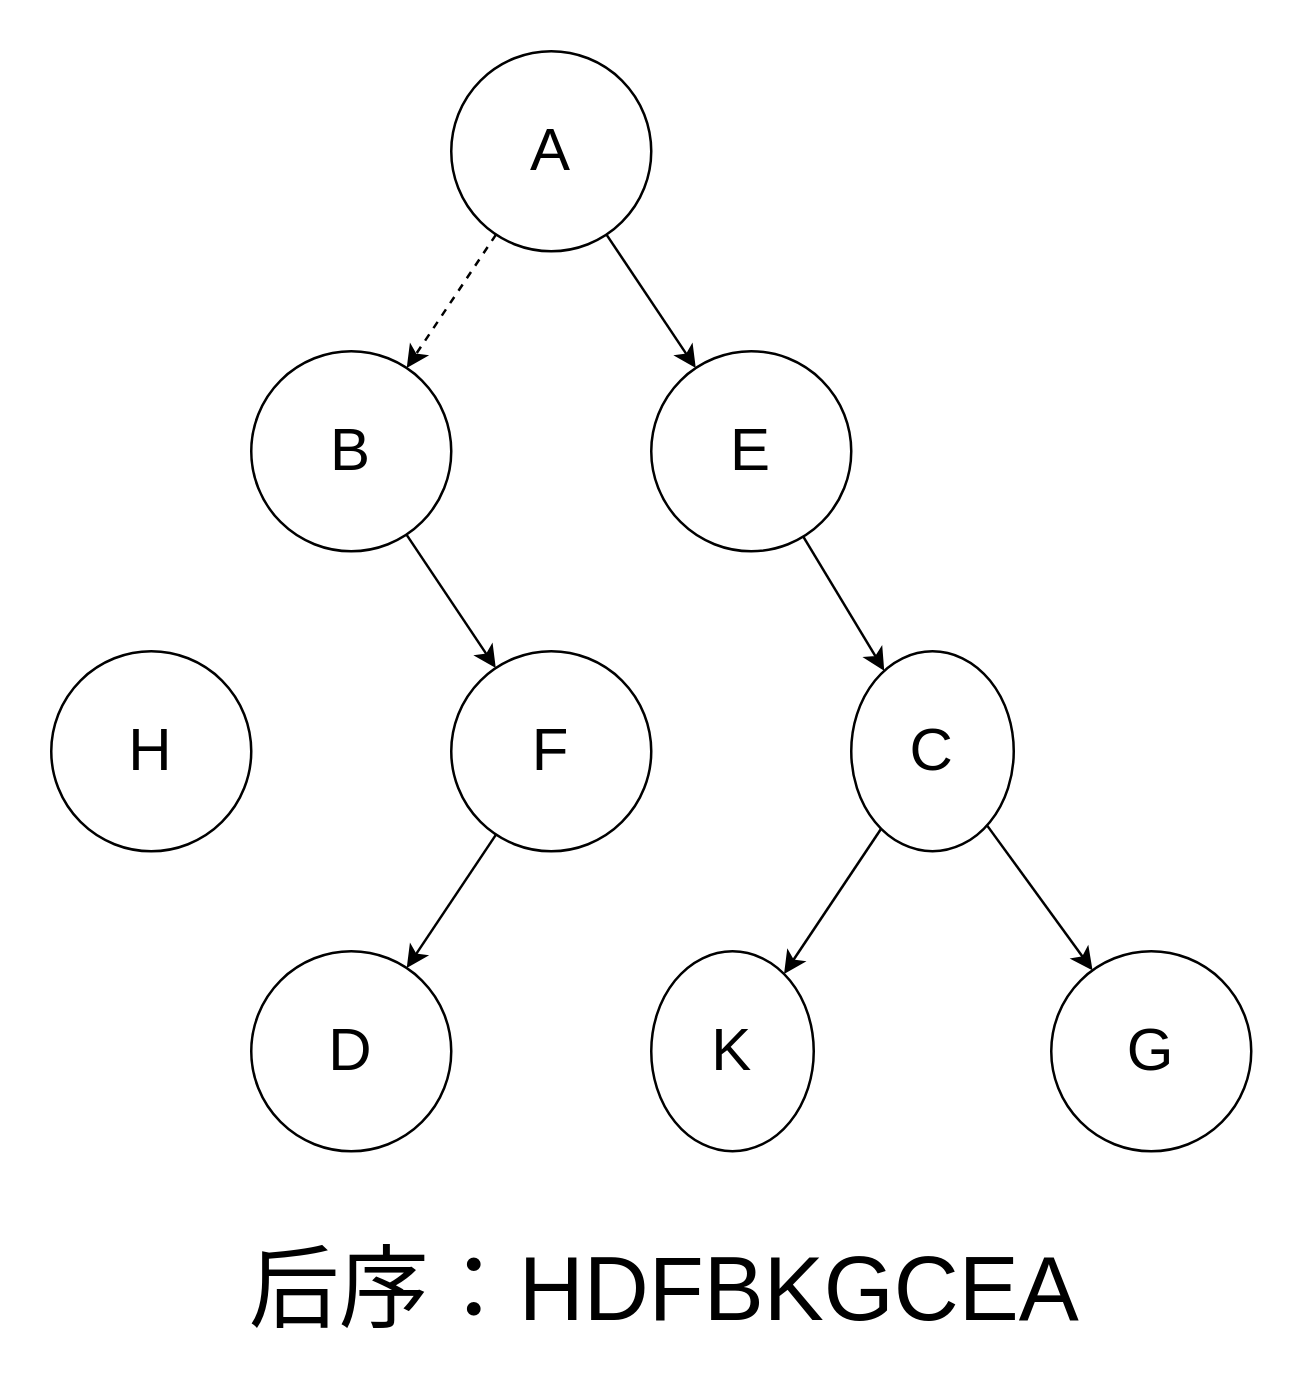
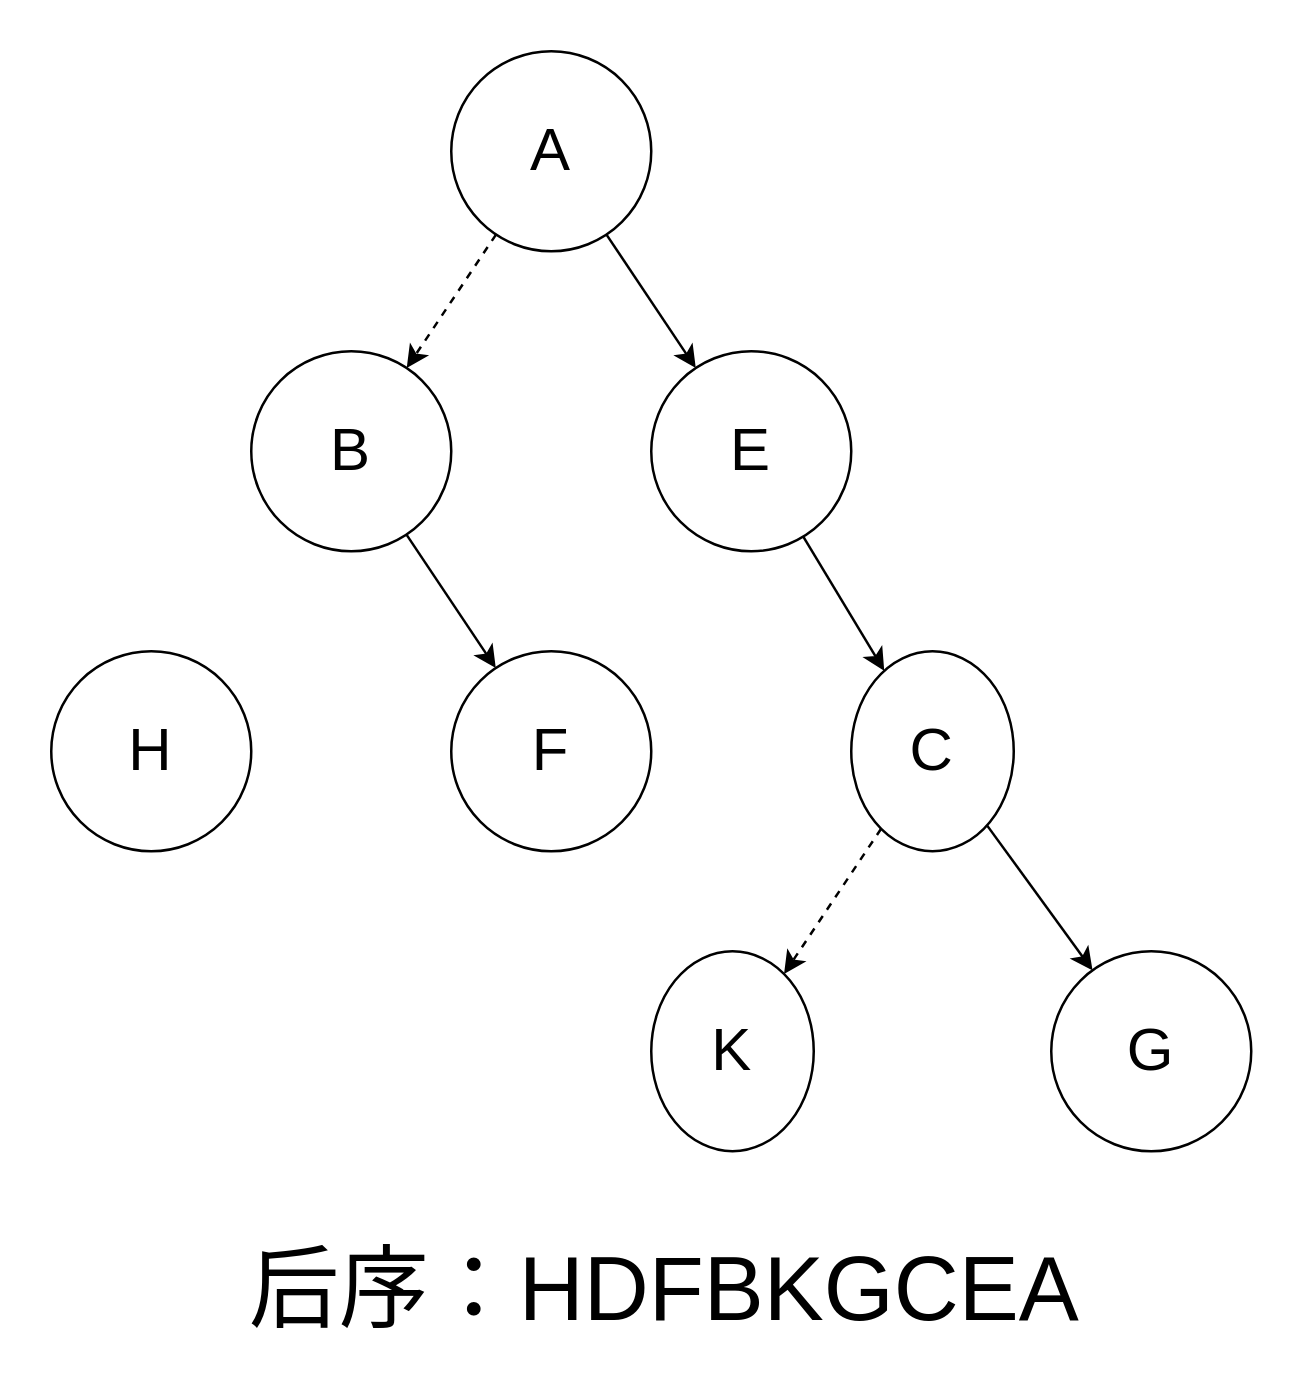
(838, 893) -> (838, 893)
(456, 895) -> none
(351, 1051) -> none
